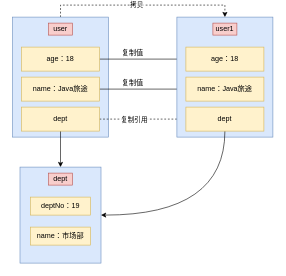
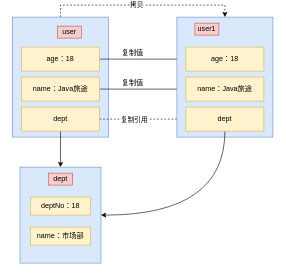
(60, 29) -> (69, 32)
(225, 29) -> (207, 29)
(60, 206) -> (60, 206)
